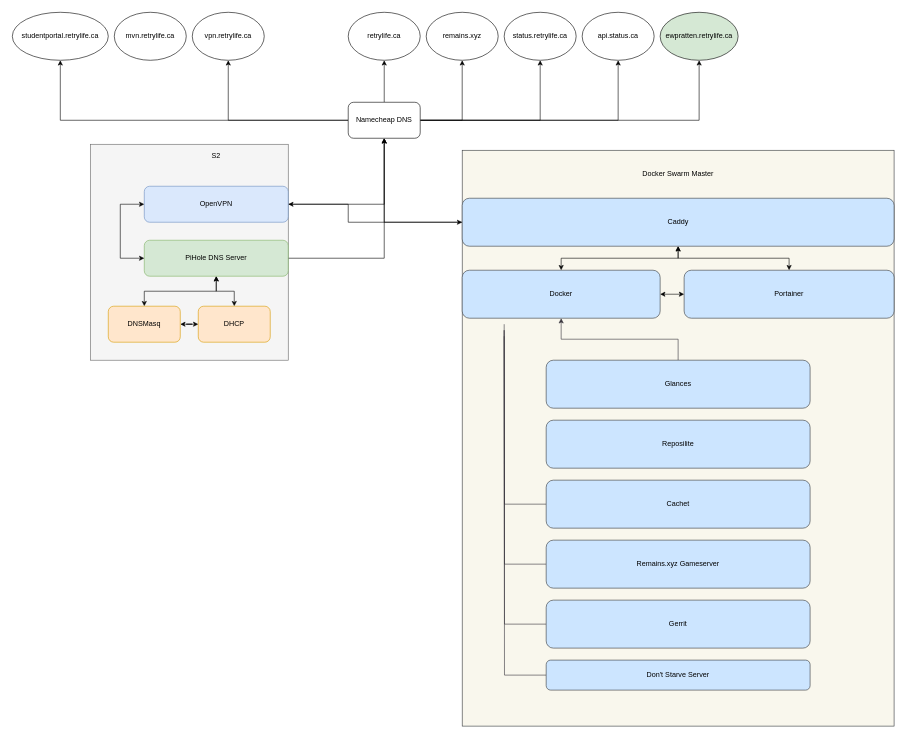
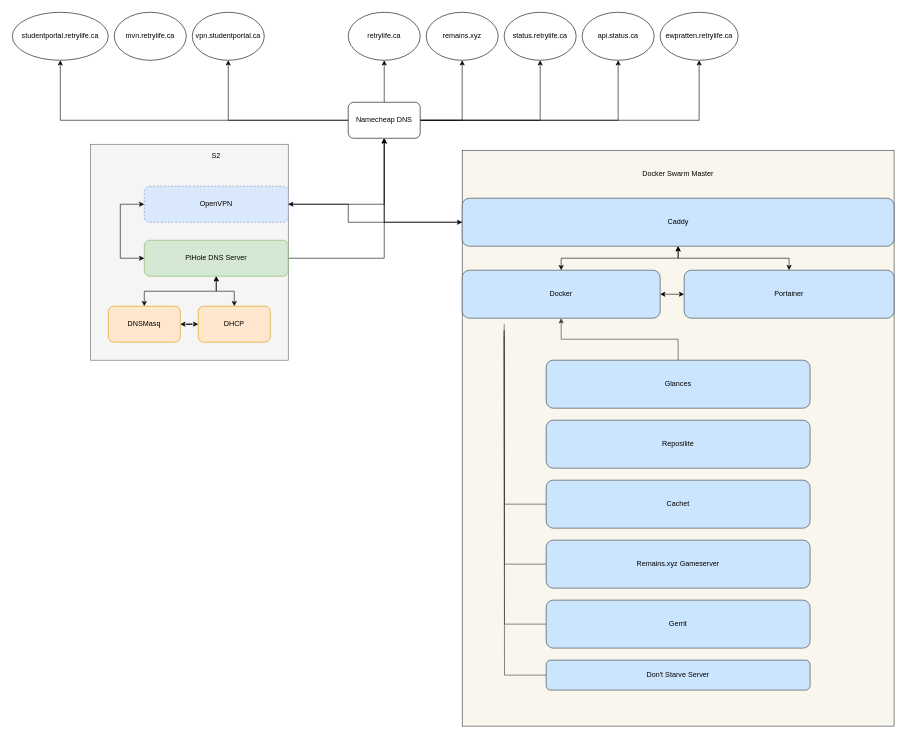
(228, 36) -> (228, 36)
(699, 36) -> (699, 36)
(216, 204) -> (216, 204)
